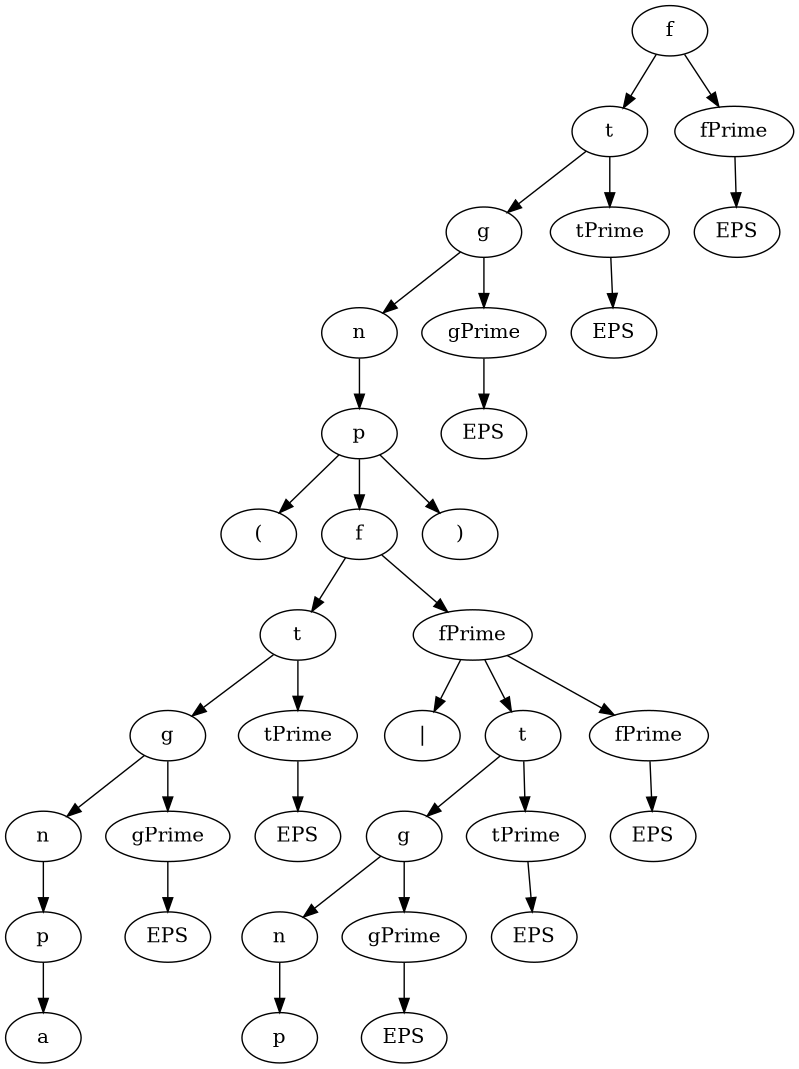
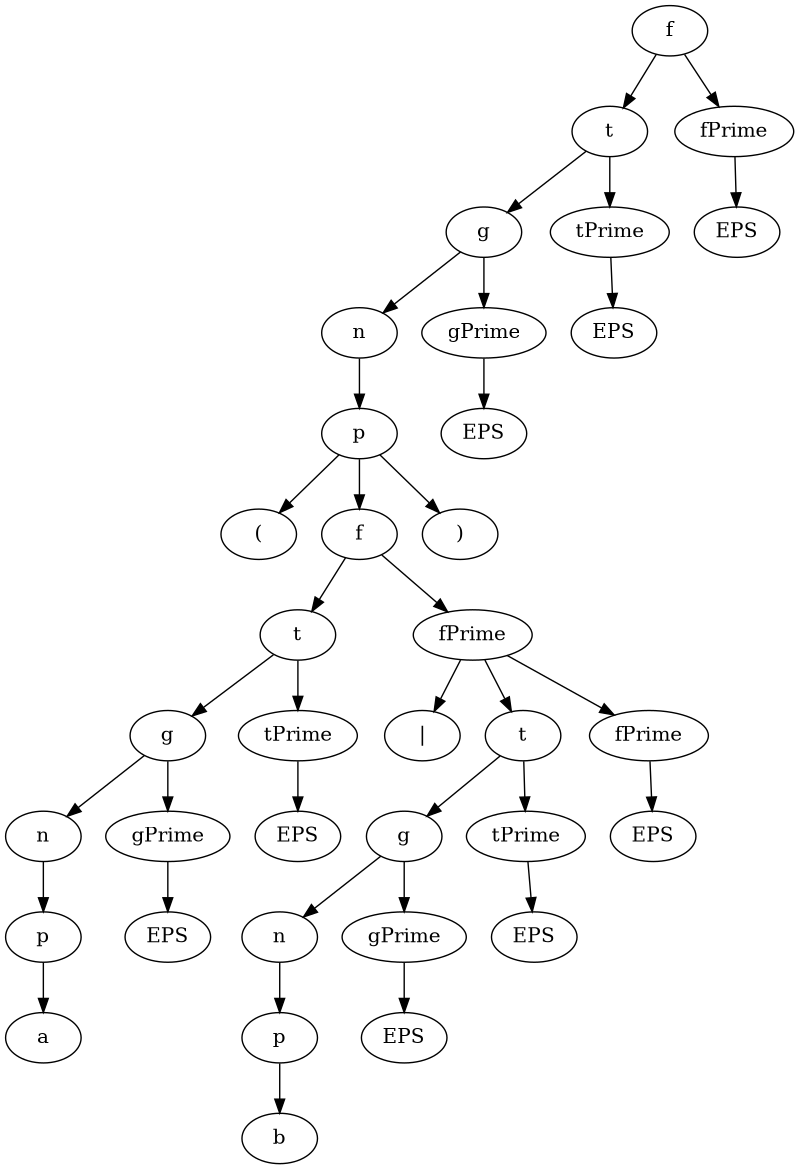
none -> (280, 1138)
